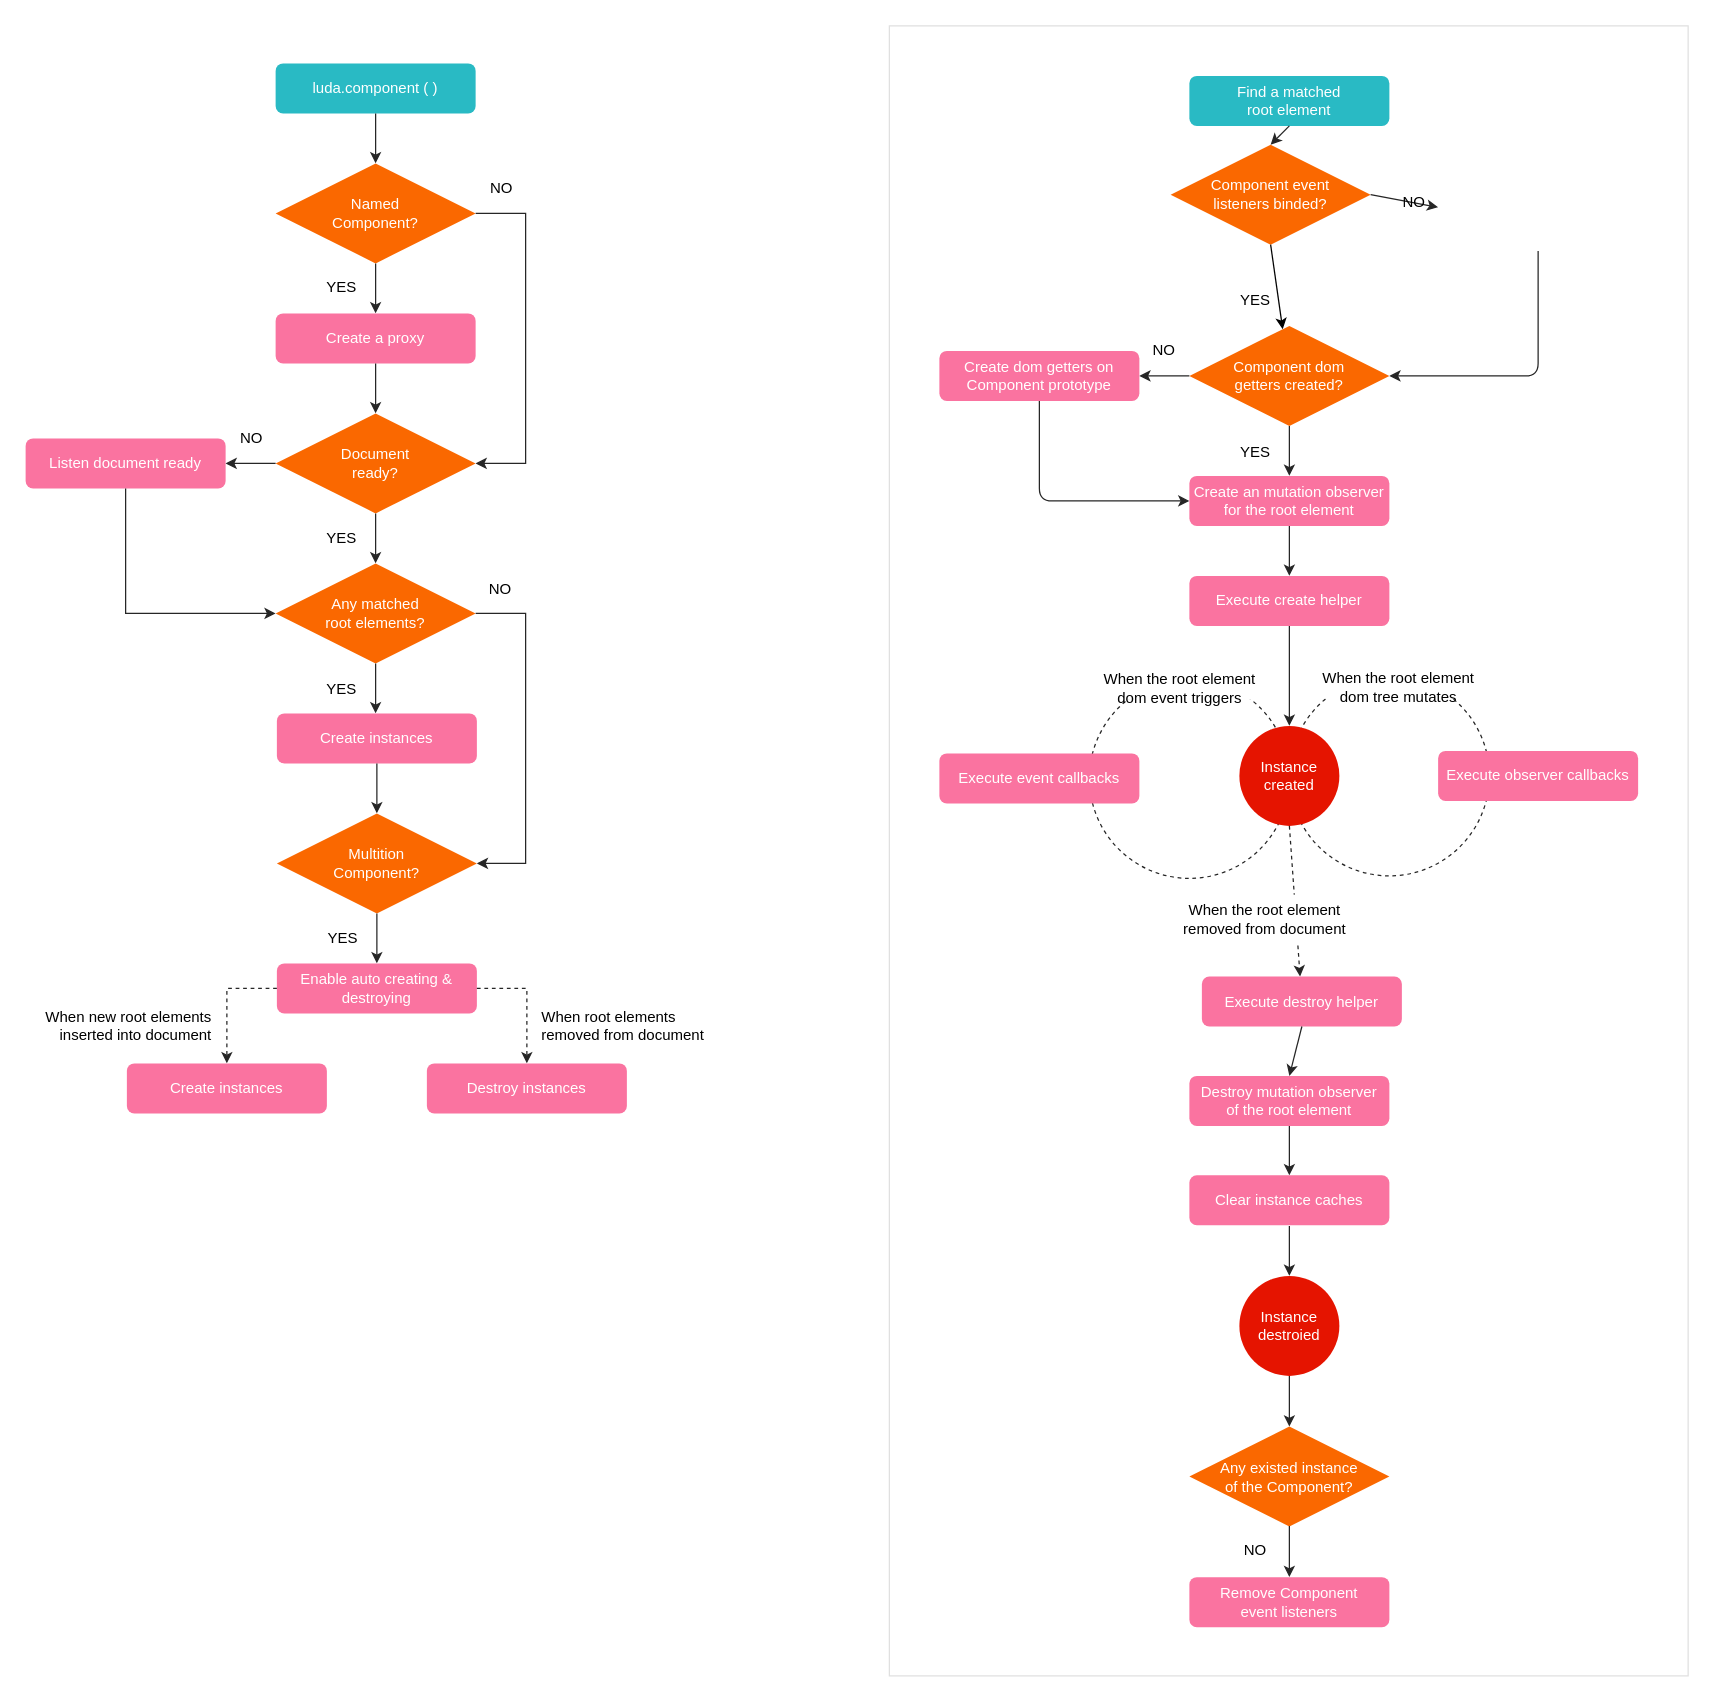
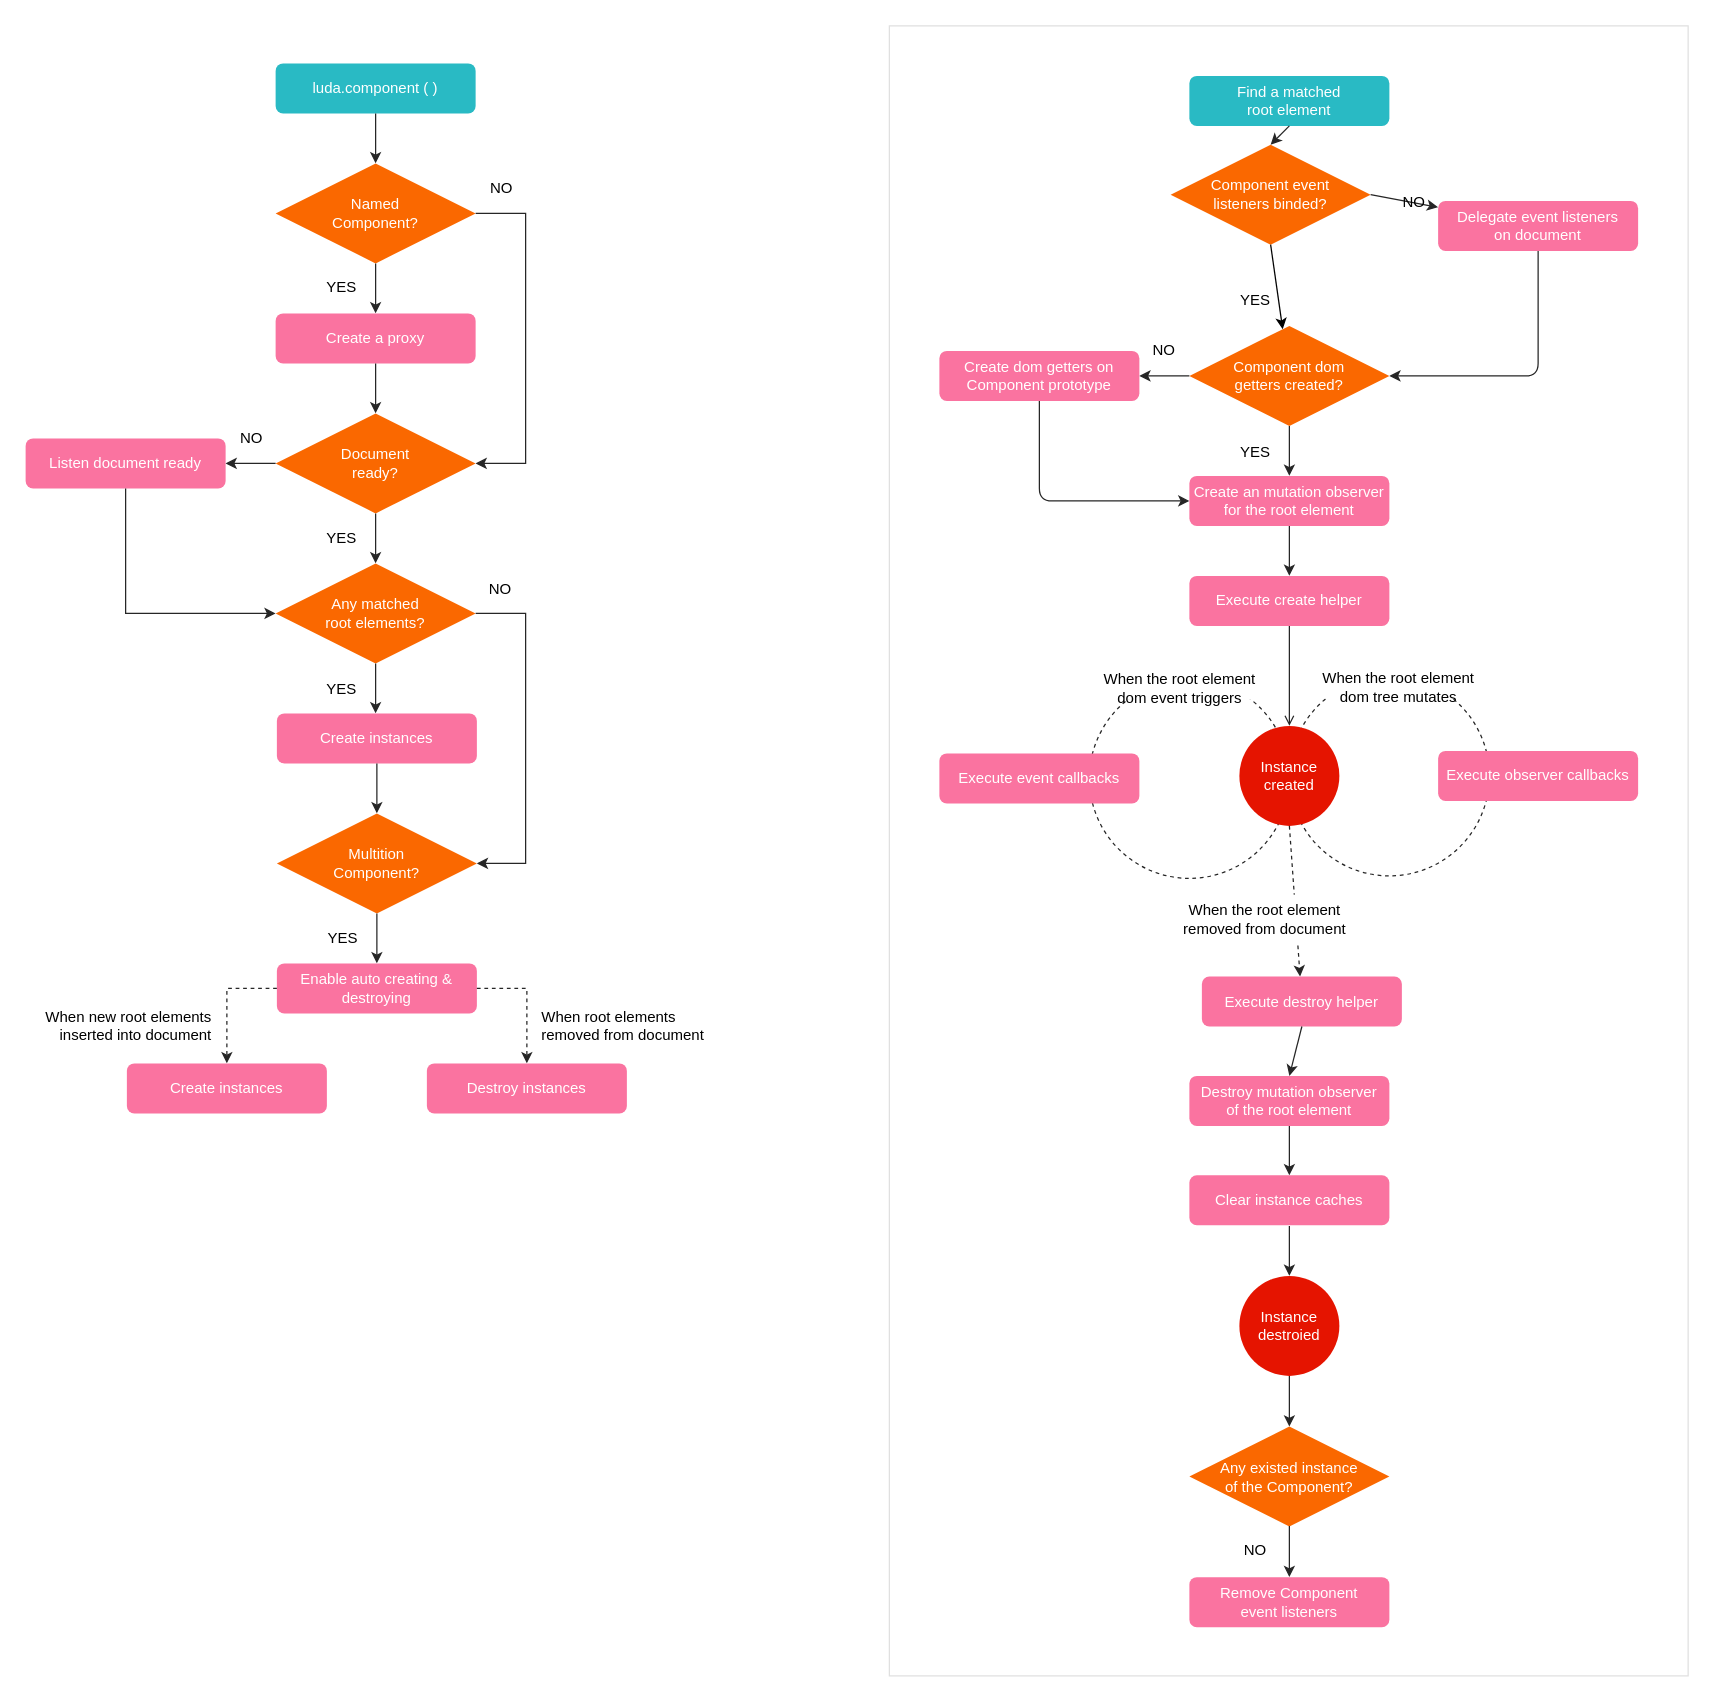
(1538, 226) -> (1538, 226)
(1289, 716) -> (1289, 718)
